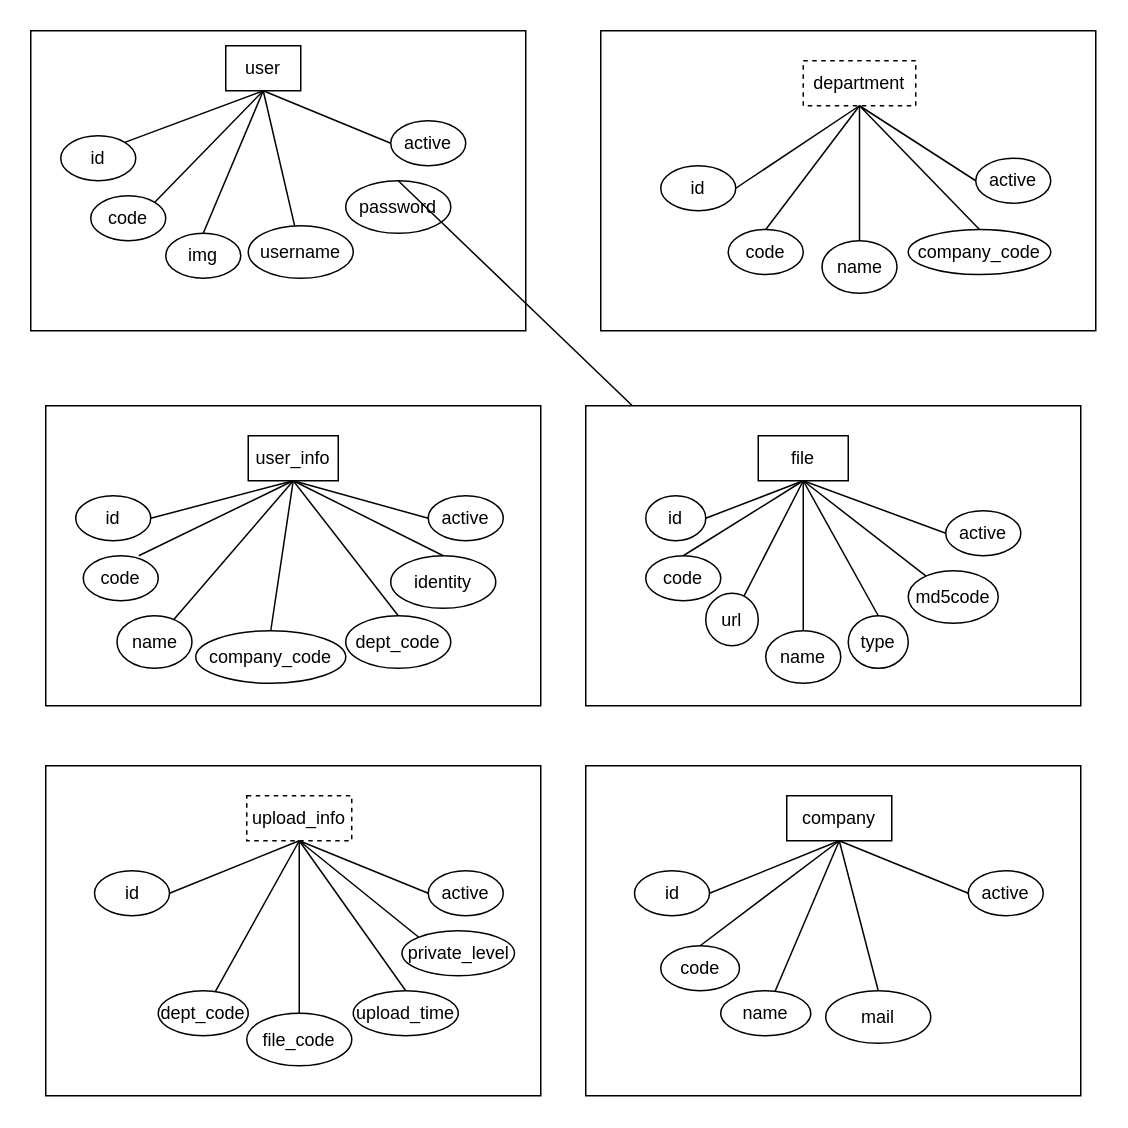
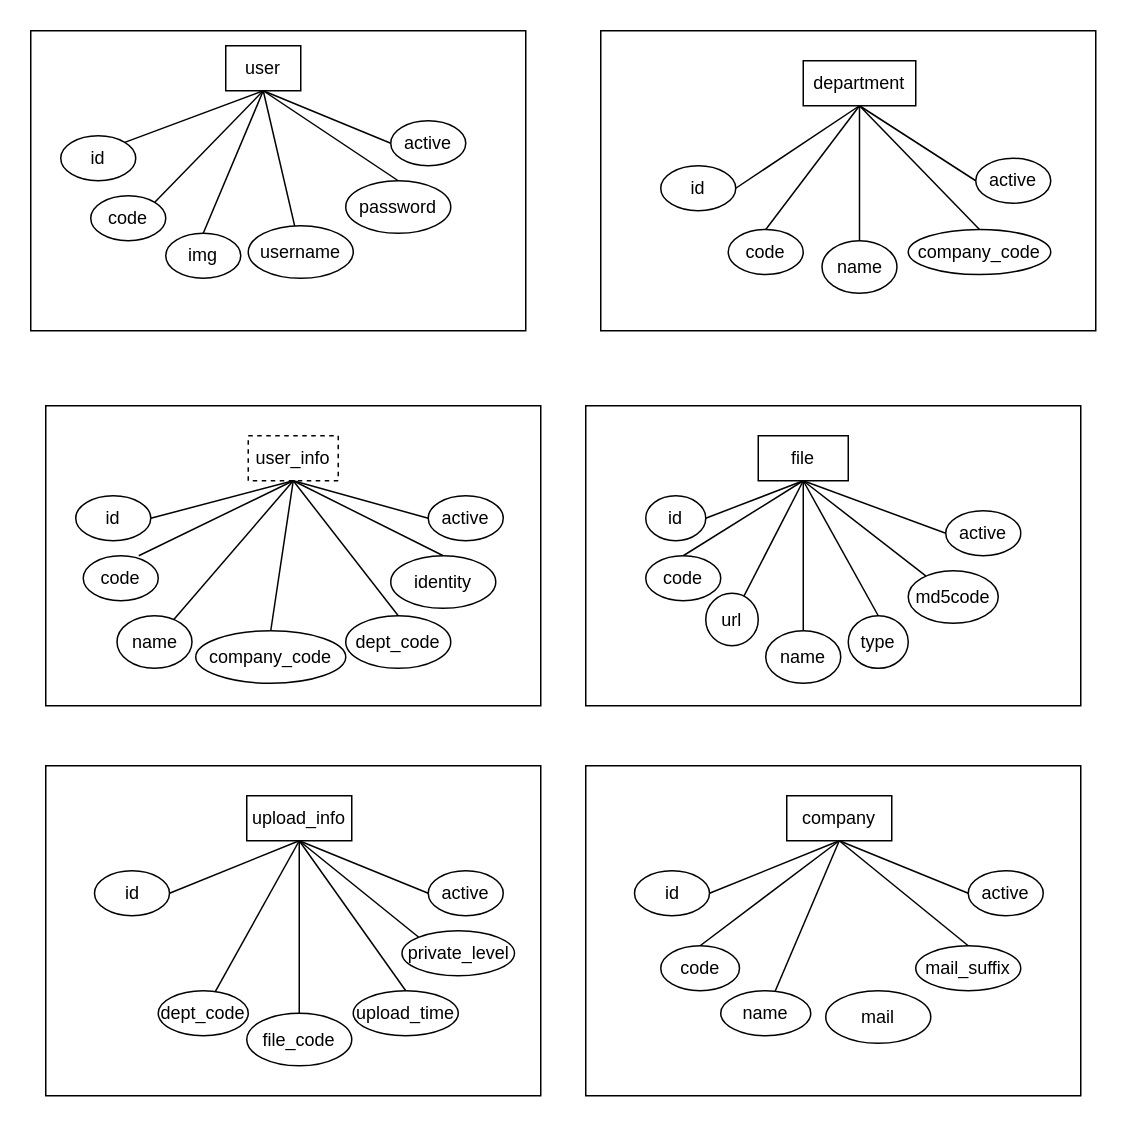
(860, 83) -> (860, 83)
(515, 293) -> (333, 137)
(293, 458) -> (293, 458)
(299, 818) -> (299, 818)
none -> (905, 895)
(859, 918) -> none
none -> (968, 968)
